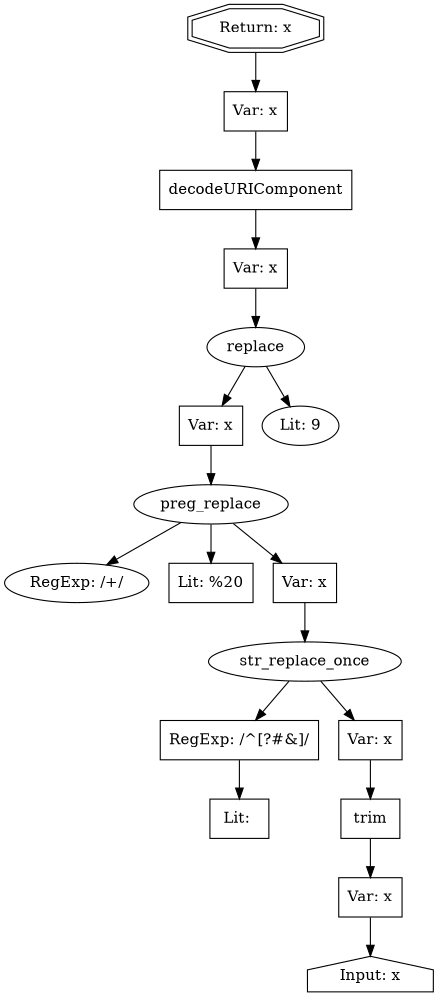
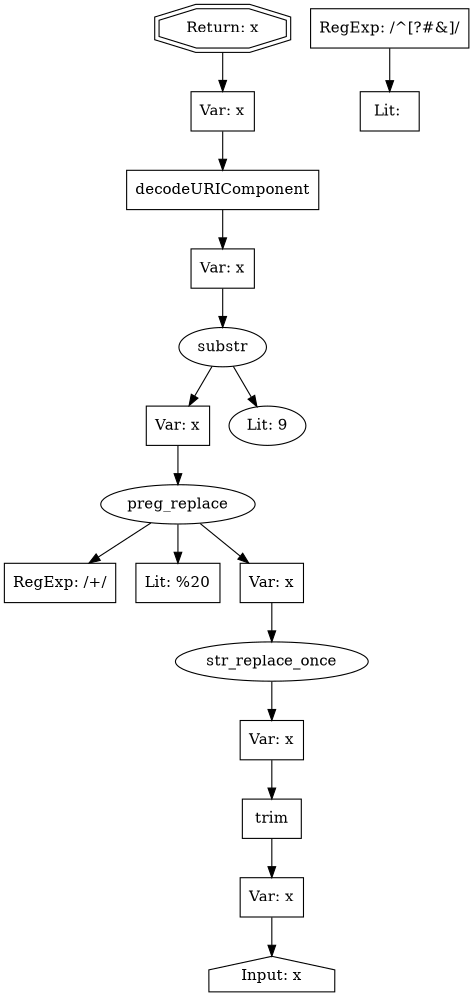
(256, 347) -> (223, 347)
(77, 583) -> (60, 583)
(276, 696) -> none
